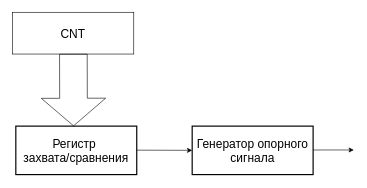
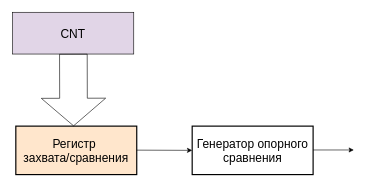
(73, 33) -> (73, 33)
(76, 151) -> (76, 151)
(253, 151) -> (253, 151)
